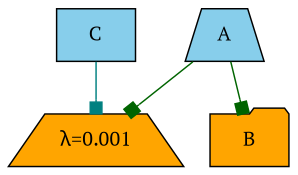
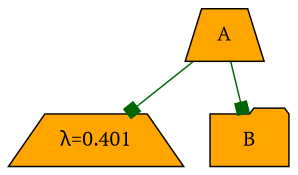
(96, 35) -> none
(225, 35) -> (225, 35)
(96, 140) -> (96, 140)
